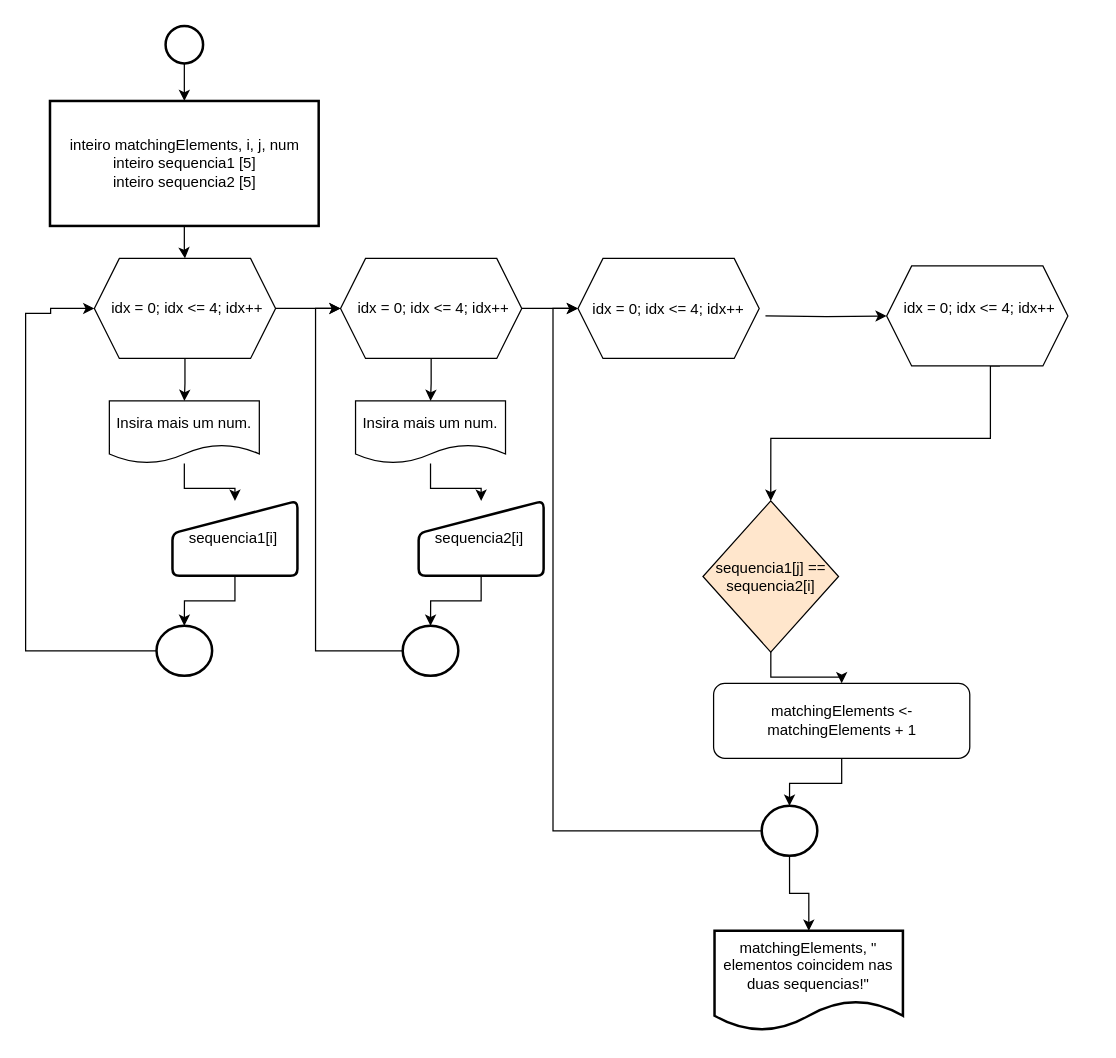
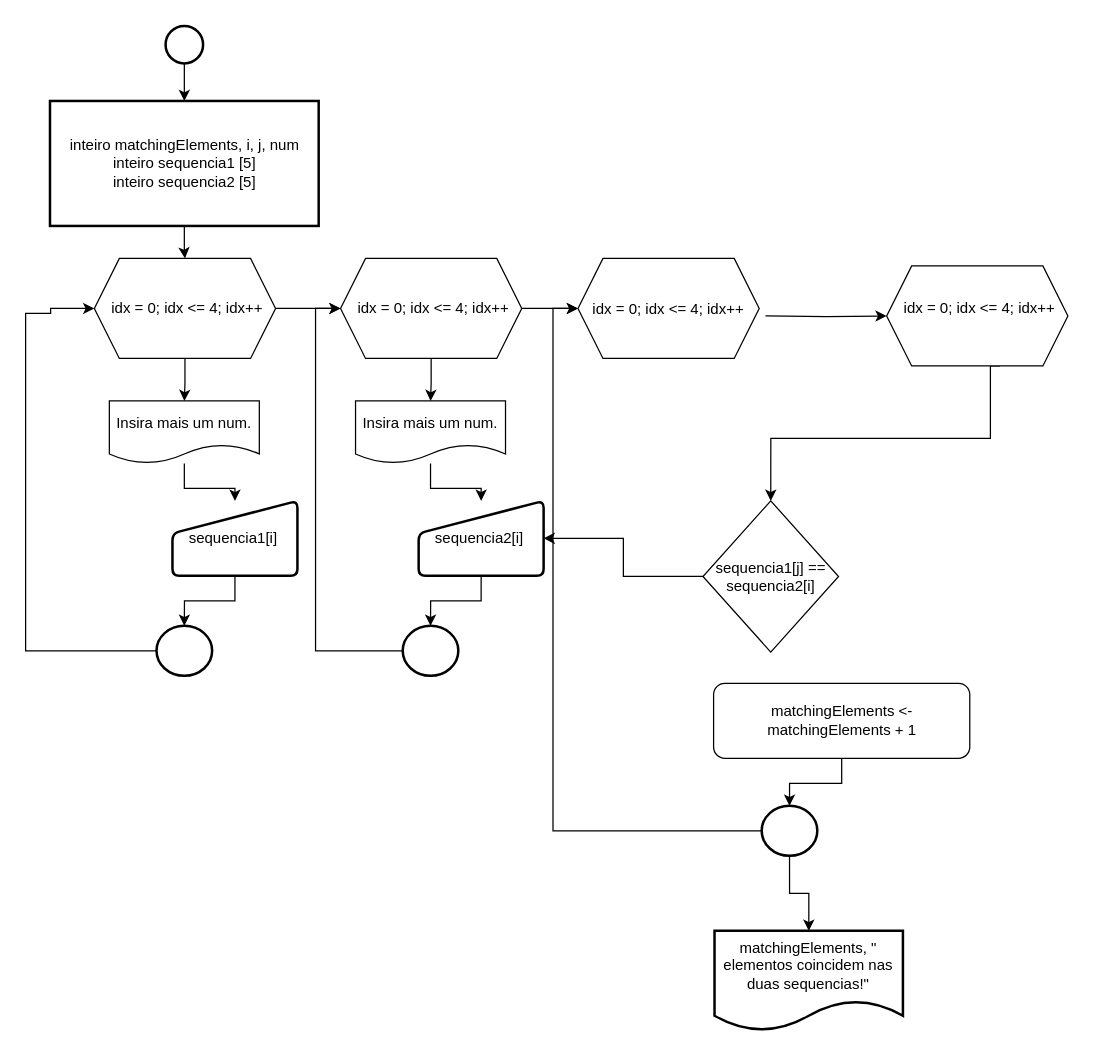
(771, 576) -> (771, 576)
(794, 677) -> (624, 563)
